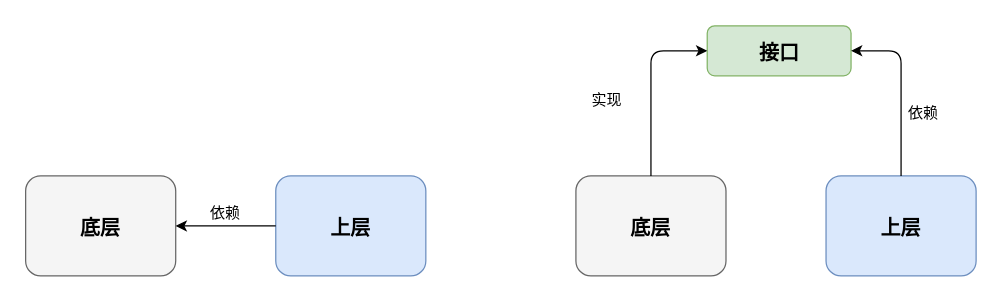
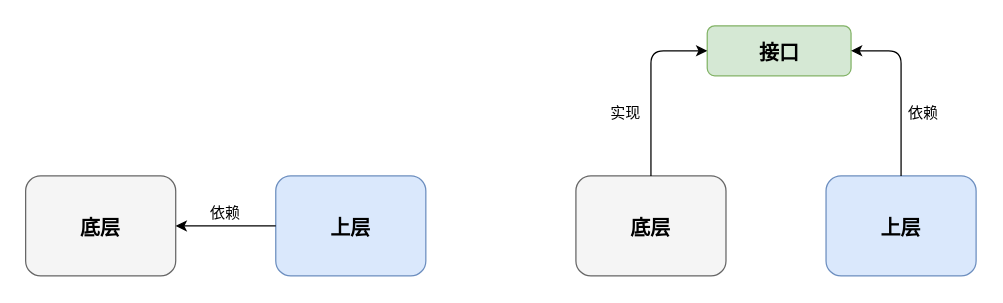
(607, 101) -> (626, 113)
